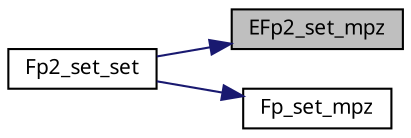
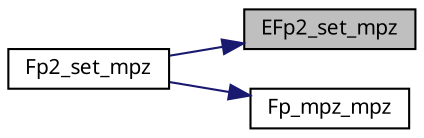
(82, 69) -> (89, 69)
(317, 109) -> (330, 109)
